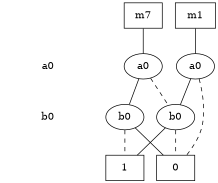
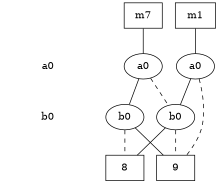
(125, 168) -> (125, 168)
(176, 168) -> (176, 168)
